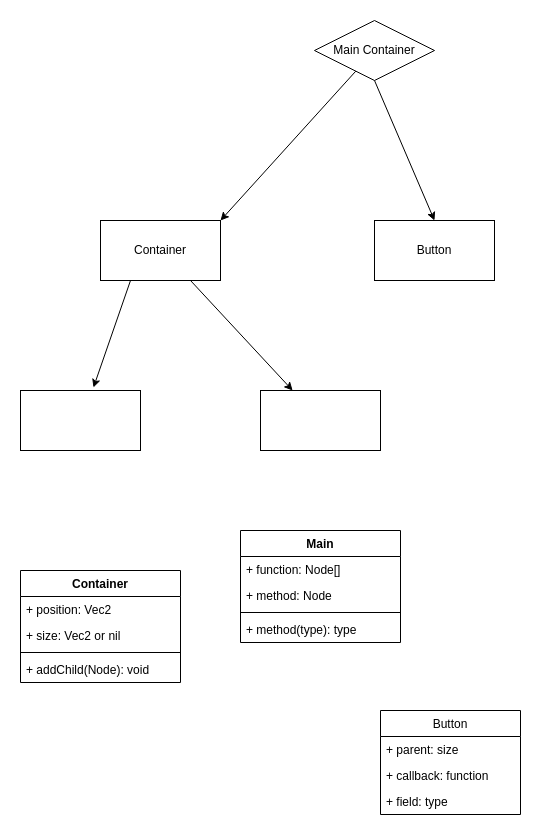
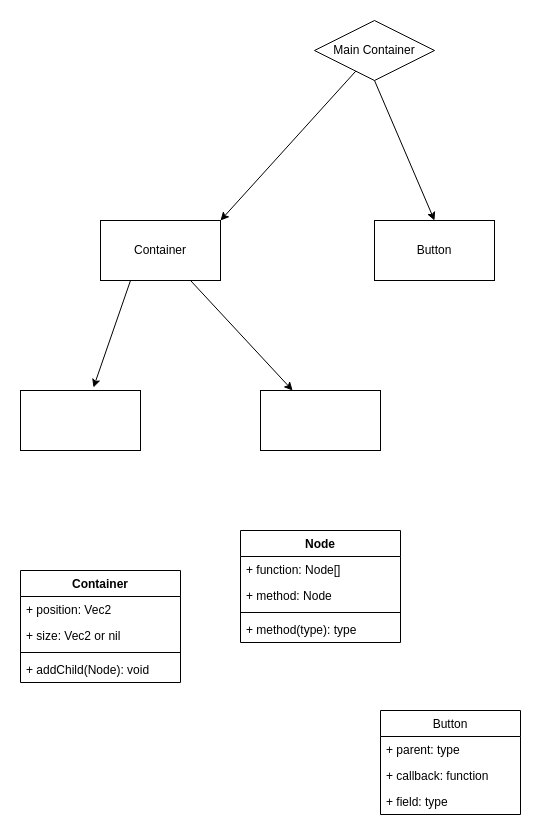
(320, 544) -> (320, 544)
(427, 750) -> (428, 750)
